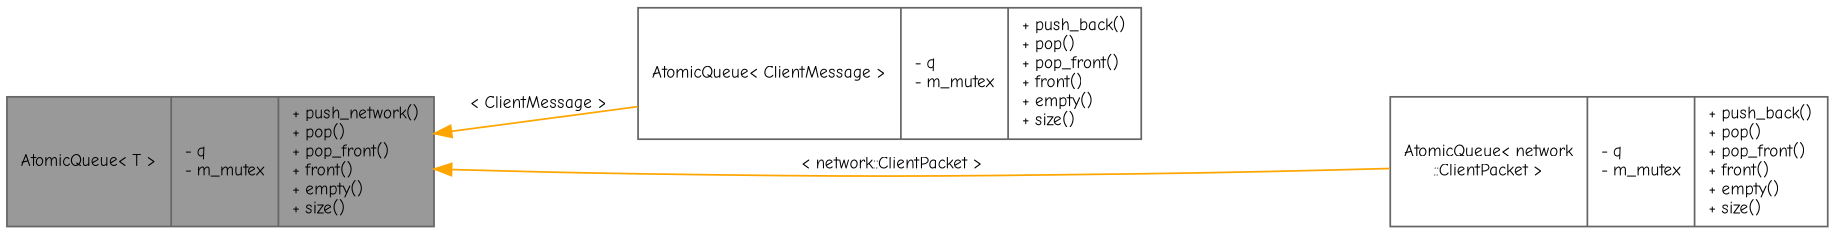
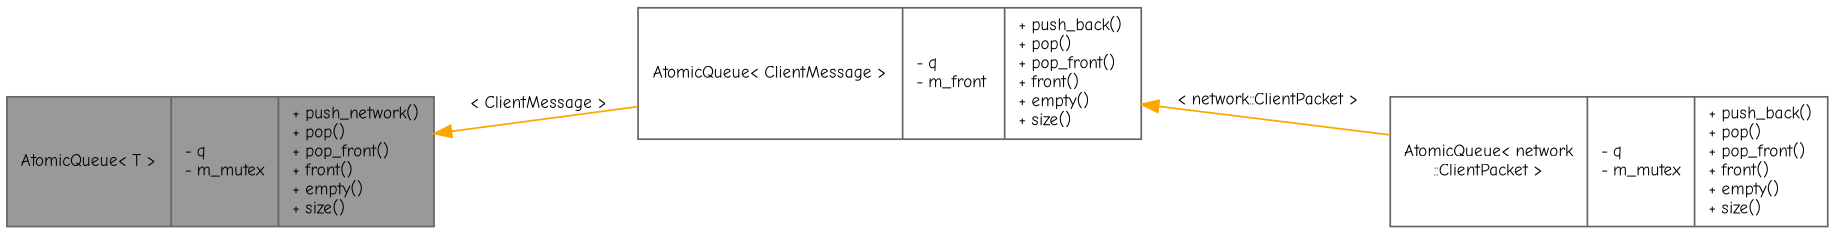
(954, 82) -> (952, 82)
(921, 176) -> (1274, 121)
